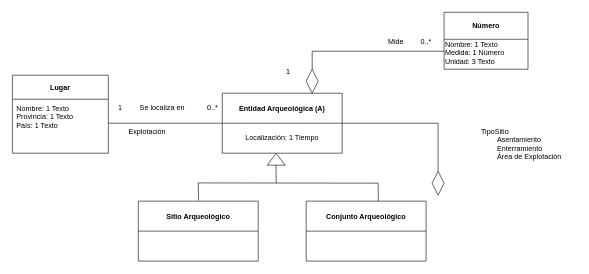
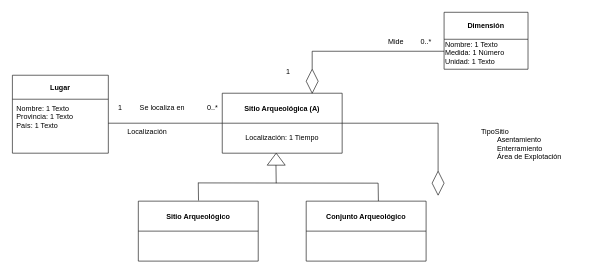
(486, 26) -> (486, 26)
(474, 53) -> (474, 53)
(282, 109) -> (282, 109)
(147, 132) -> (147, 132)
